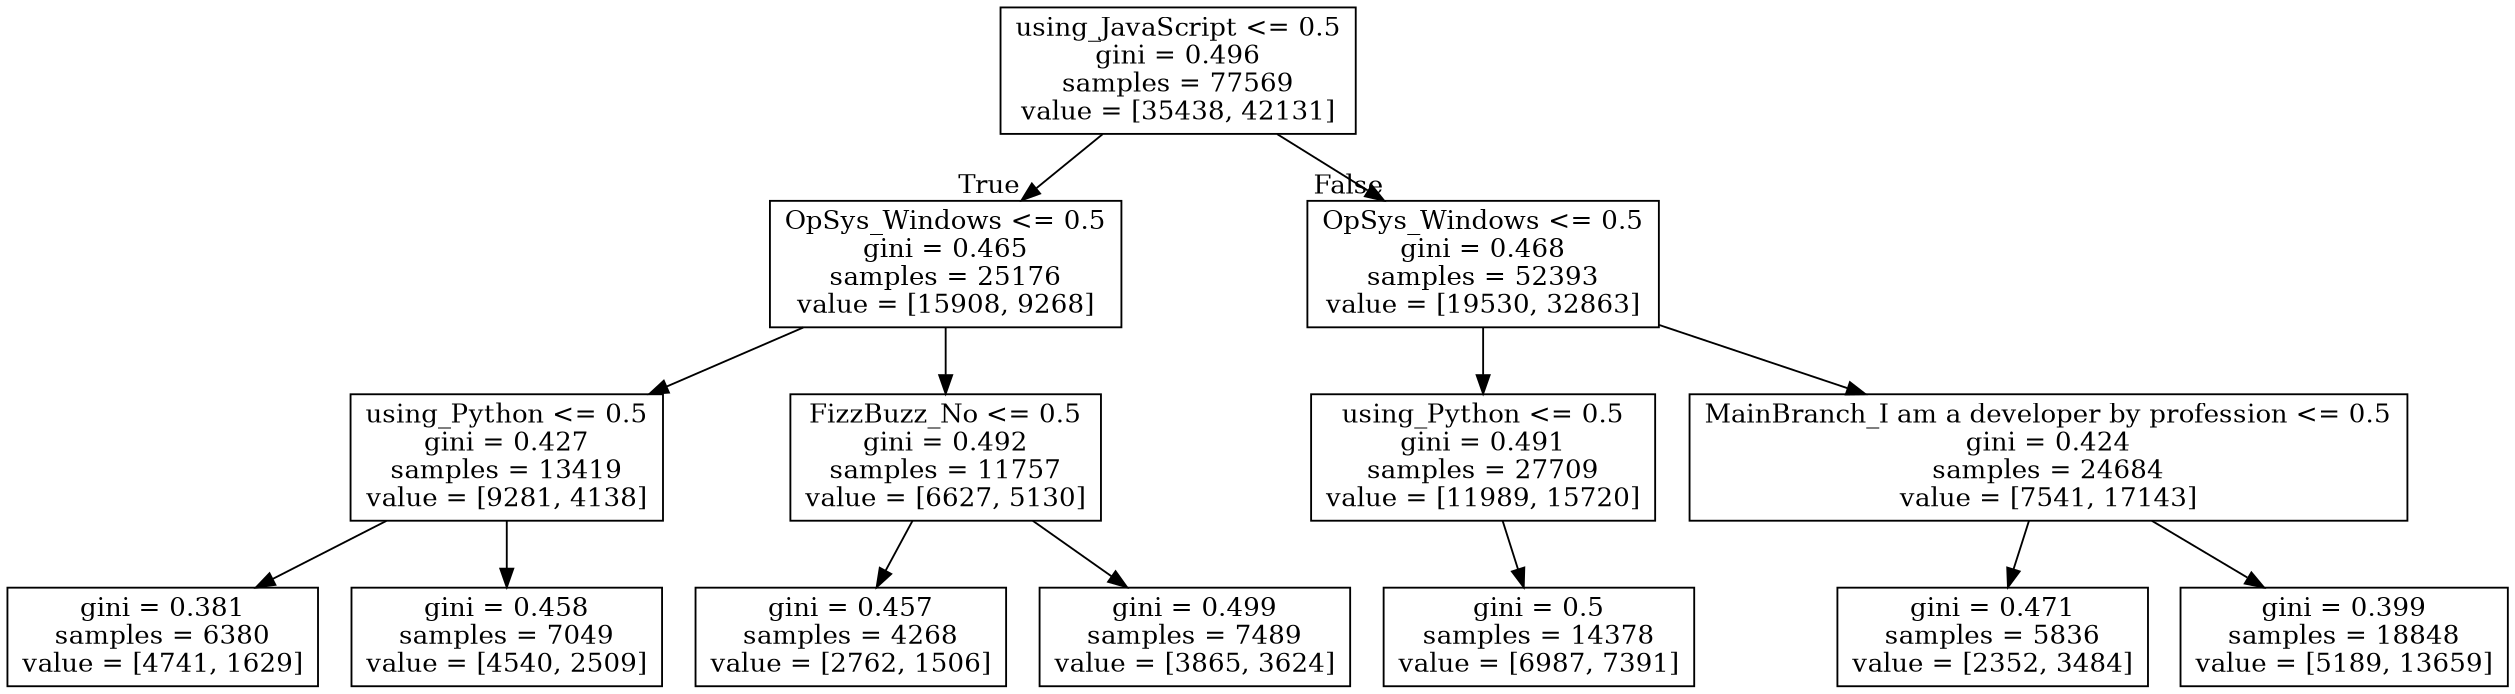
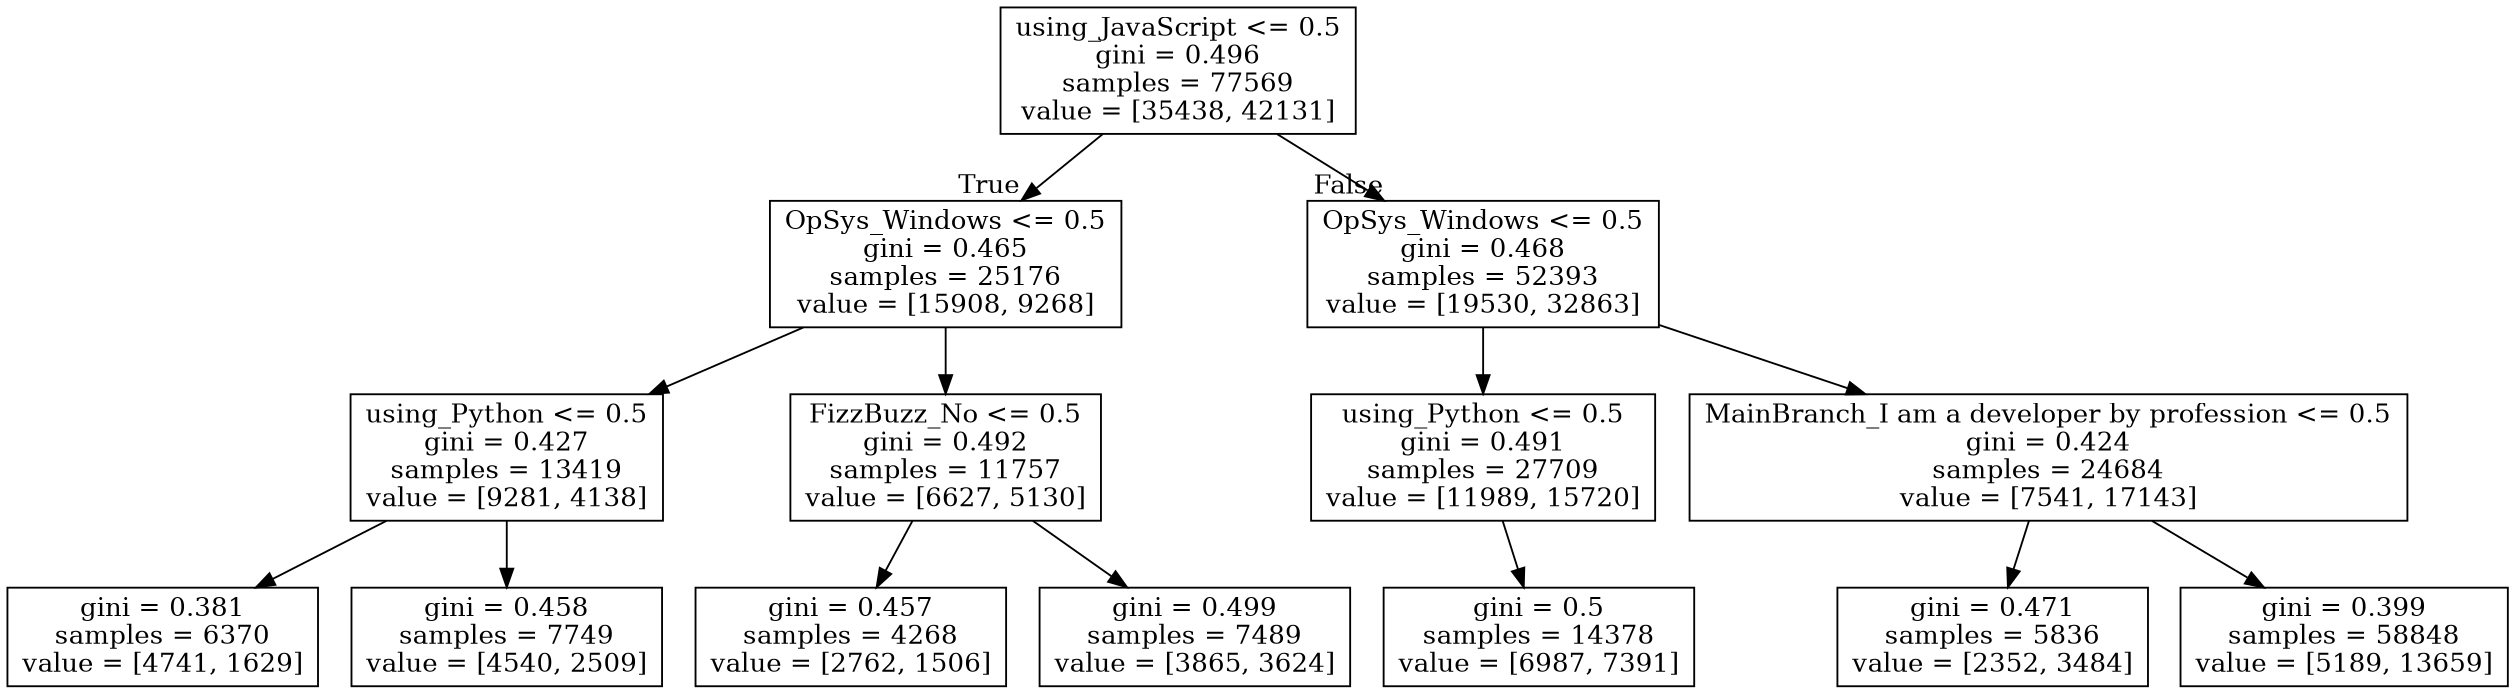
(163, 637) -> (163, 637)
(507, 637) -> (507, 637)
(2344, 637) -> (2344, 637)
